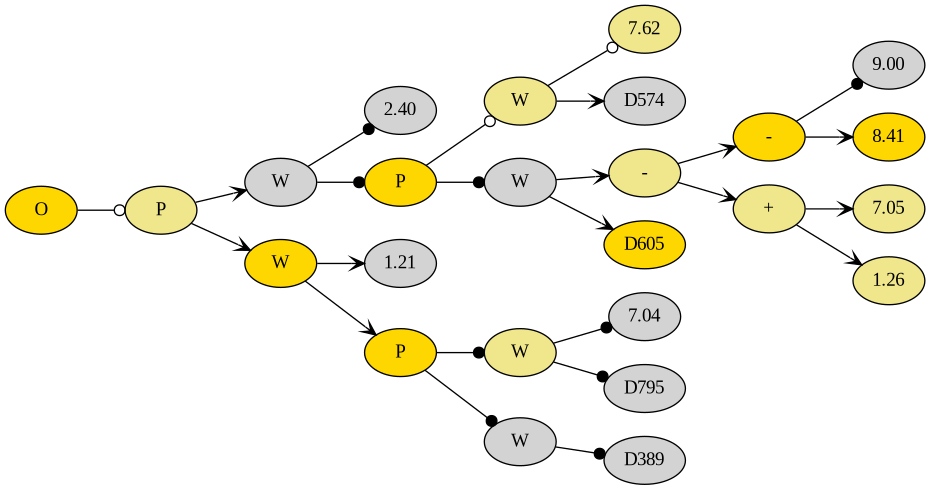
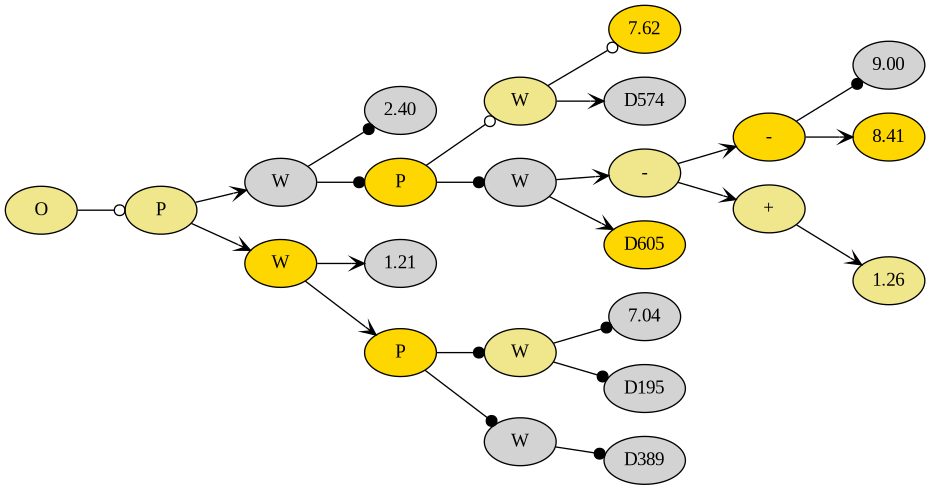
(645, 29) -> (645, 29)
(889, 209) -> none
(41, 210) -> (41, 210)
(645, 389) -> (645, 389)
